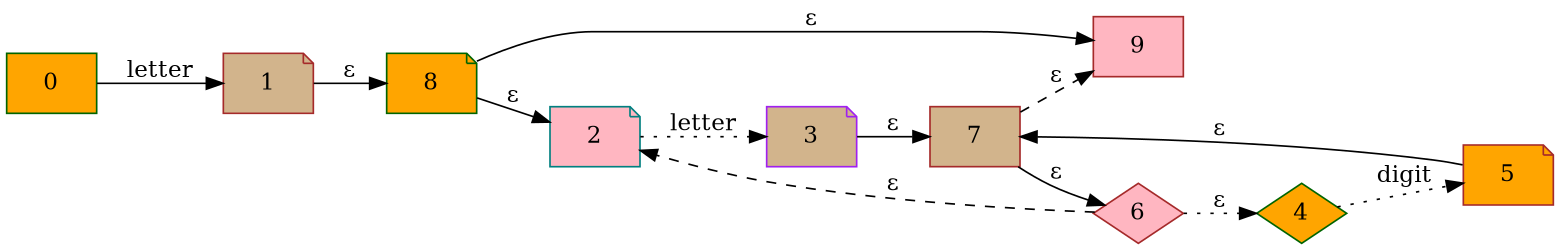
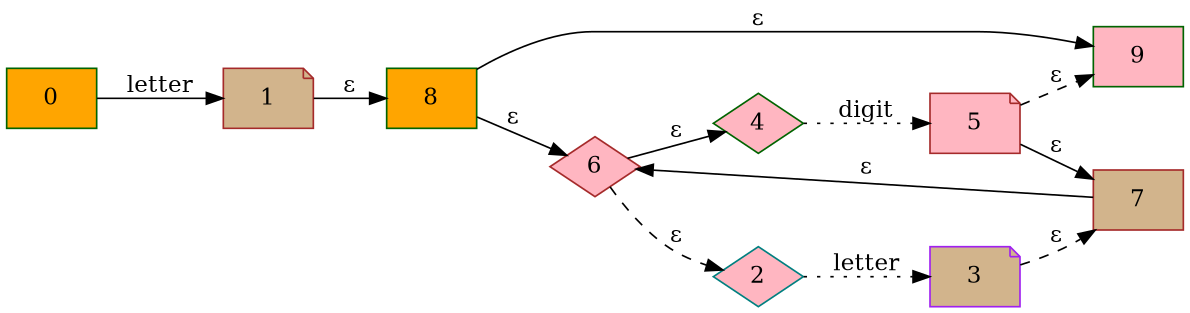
(1138, 47) -> (1138, 57)
(432, 83) -> (432, 98)
(1049, 96) -> (1049, 93)
(505, 107) -> (514, 133)
(595, 137) -> (758, 277)
(885, 137) -> (1051, 254)
(1508, 175) -> (975, 123)
(1211, 213) -> (668, 147)
(1302, 213) -> (758, 123)
